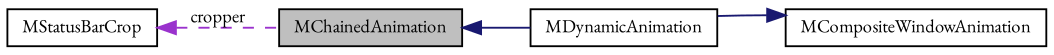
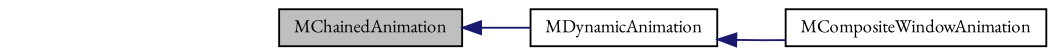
(742, 15) -> (761, 40)
(82, 28) -> none
